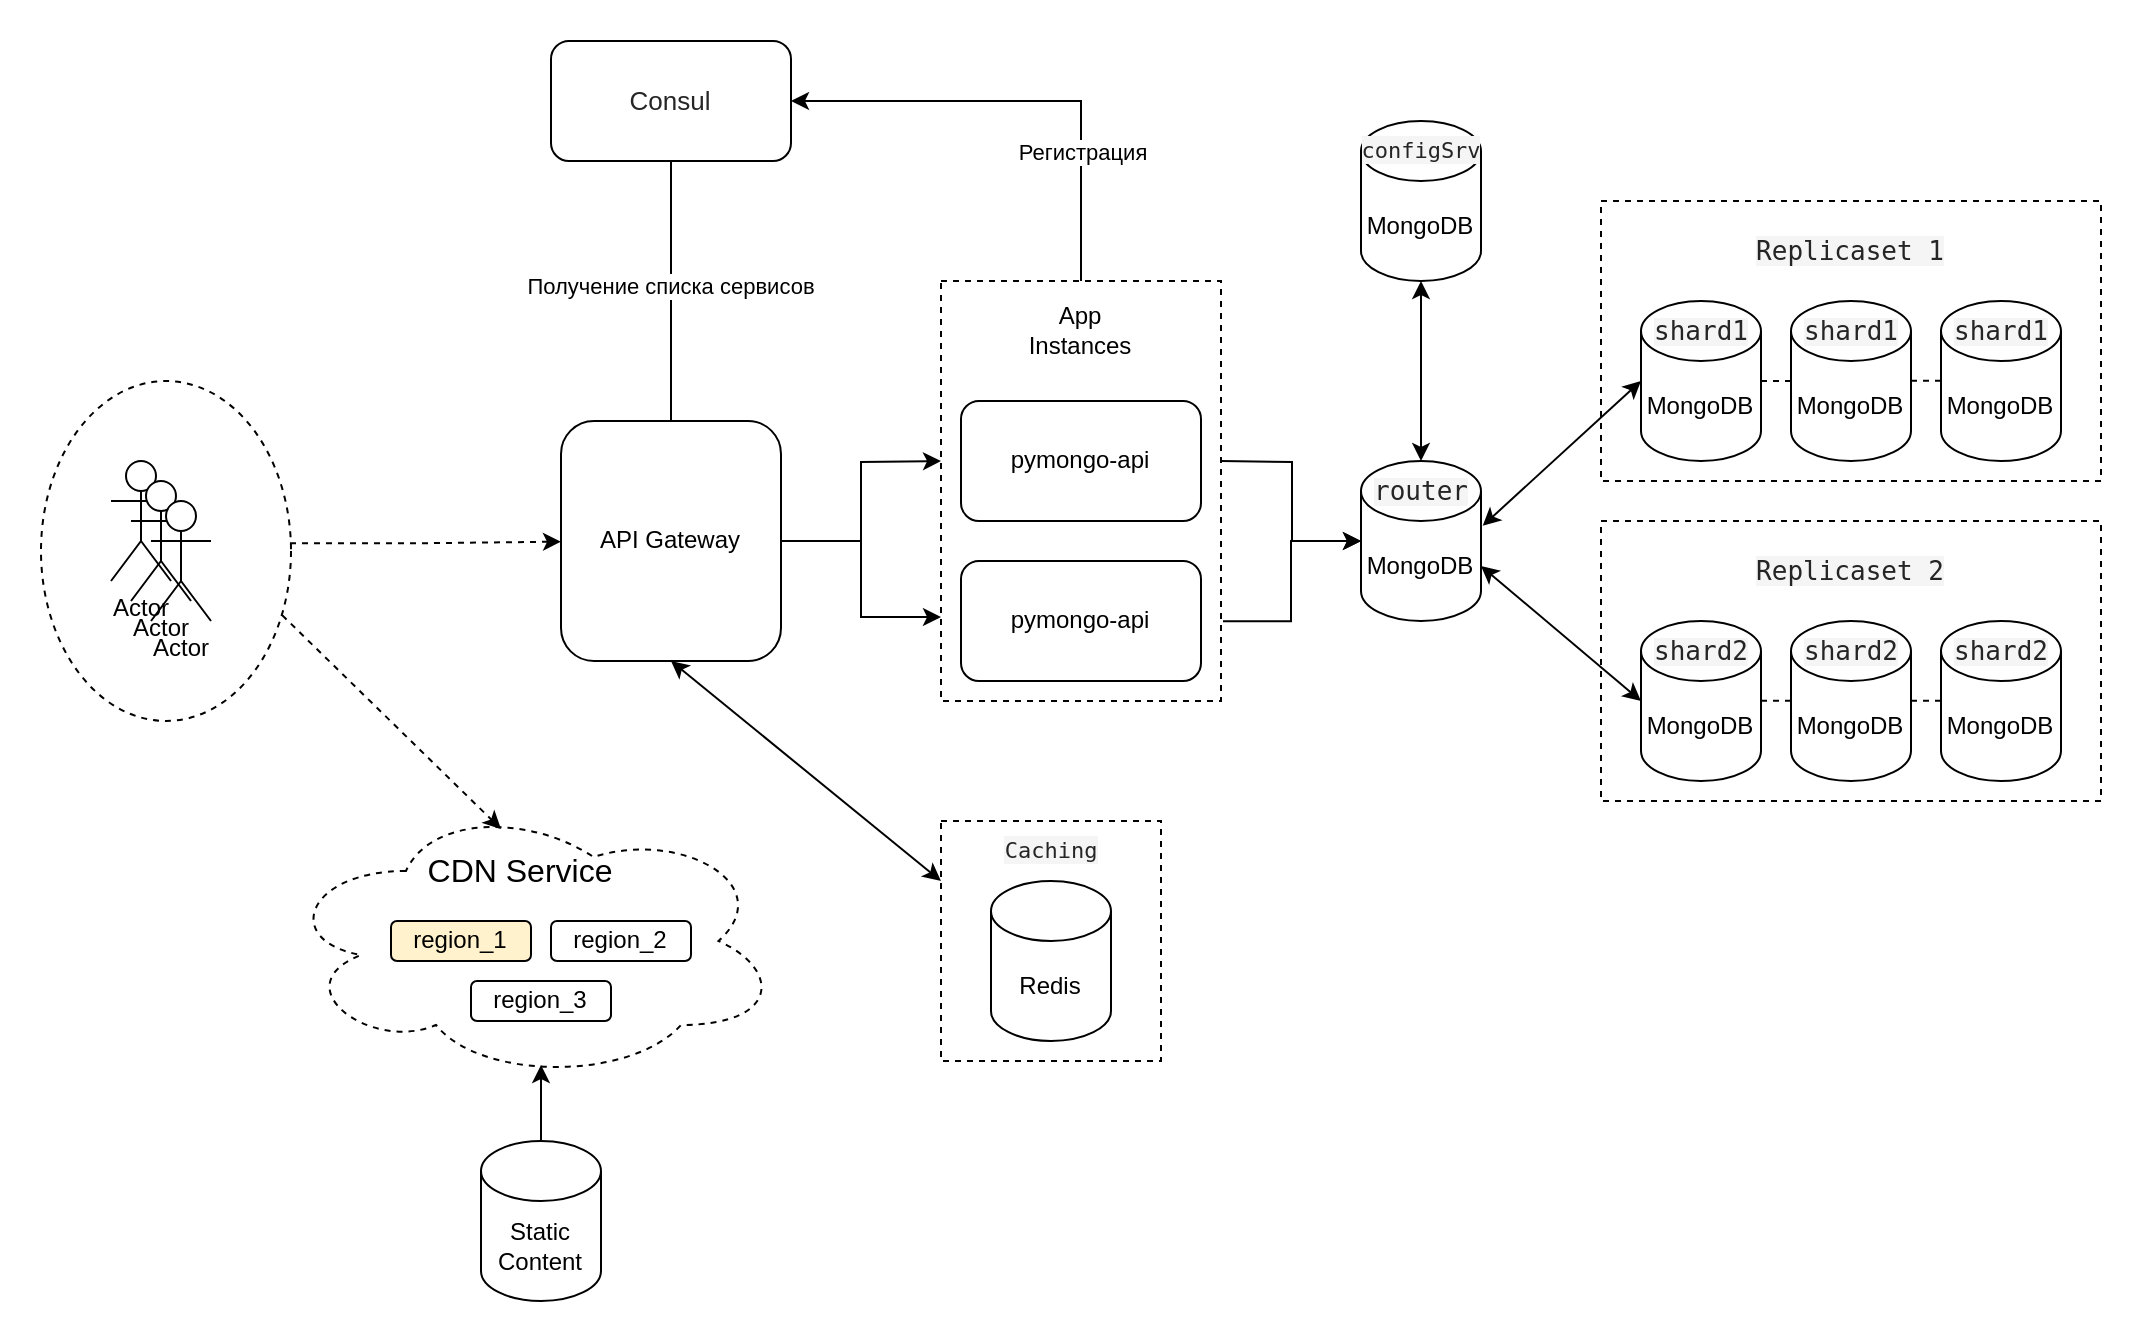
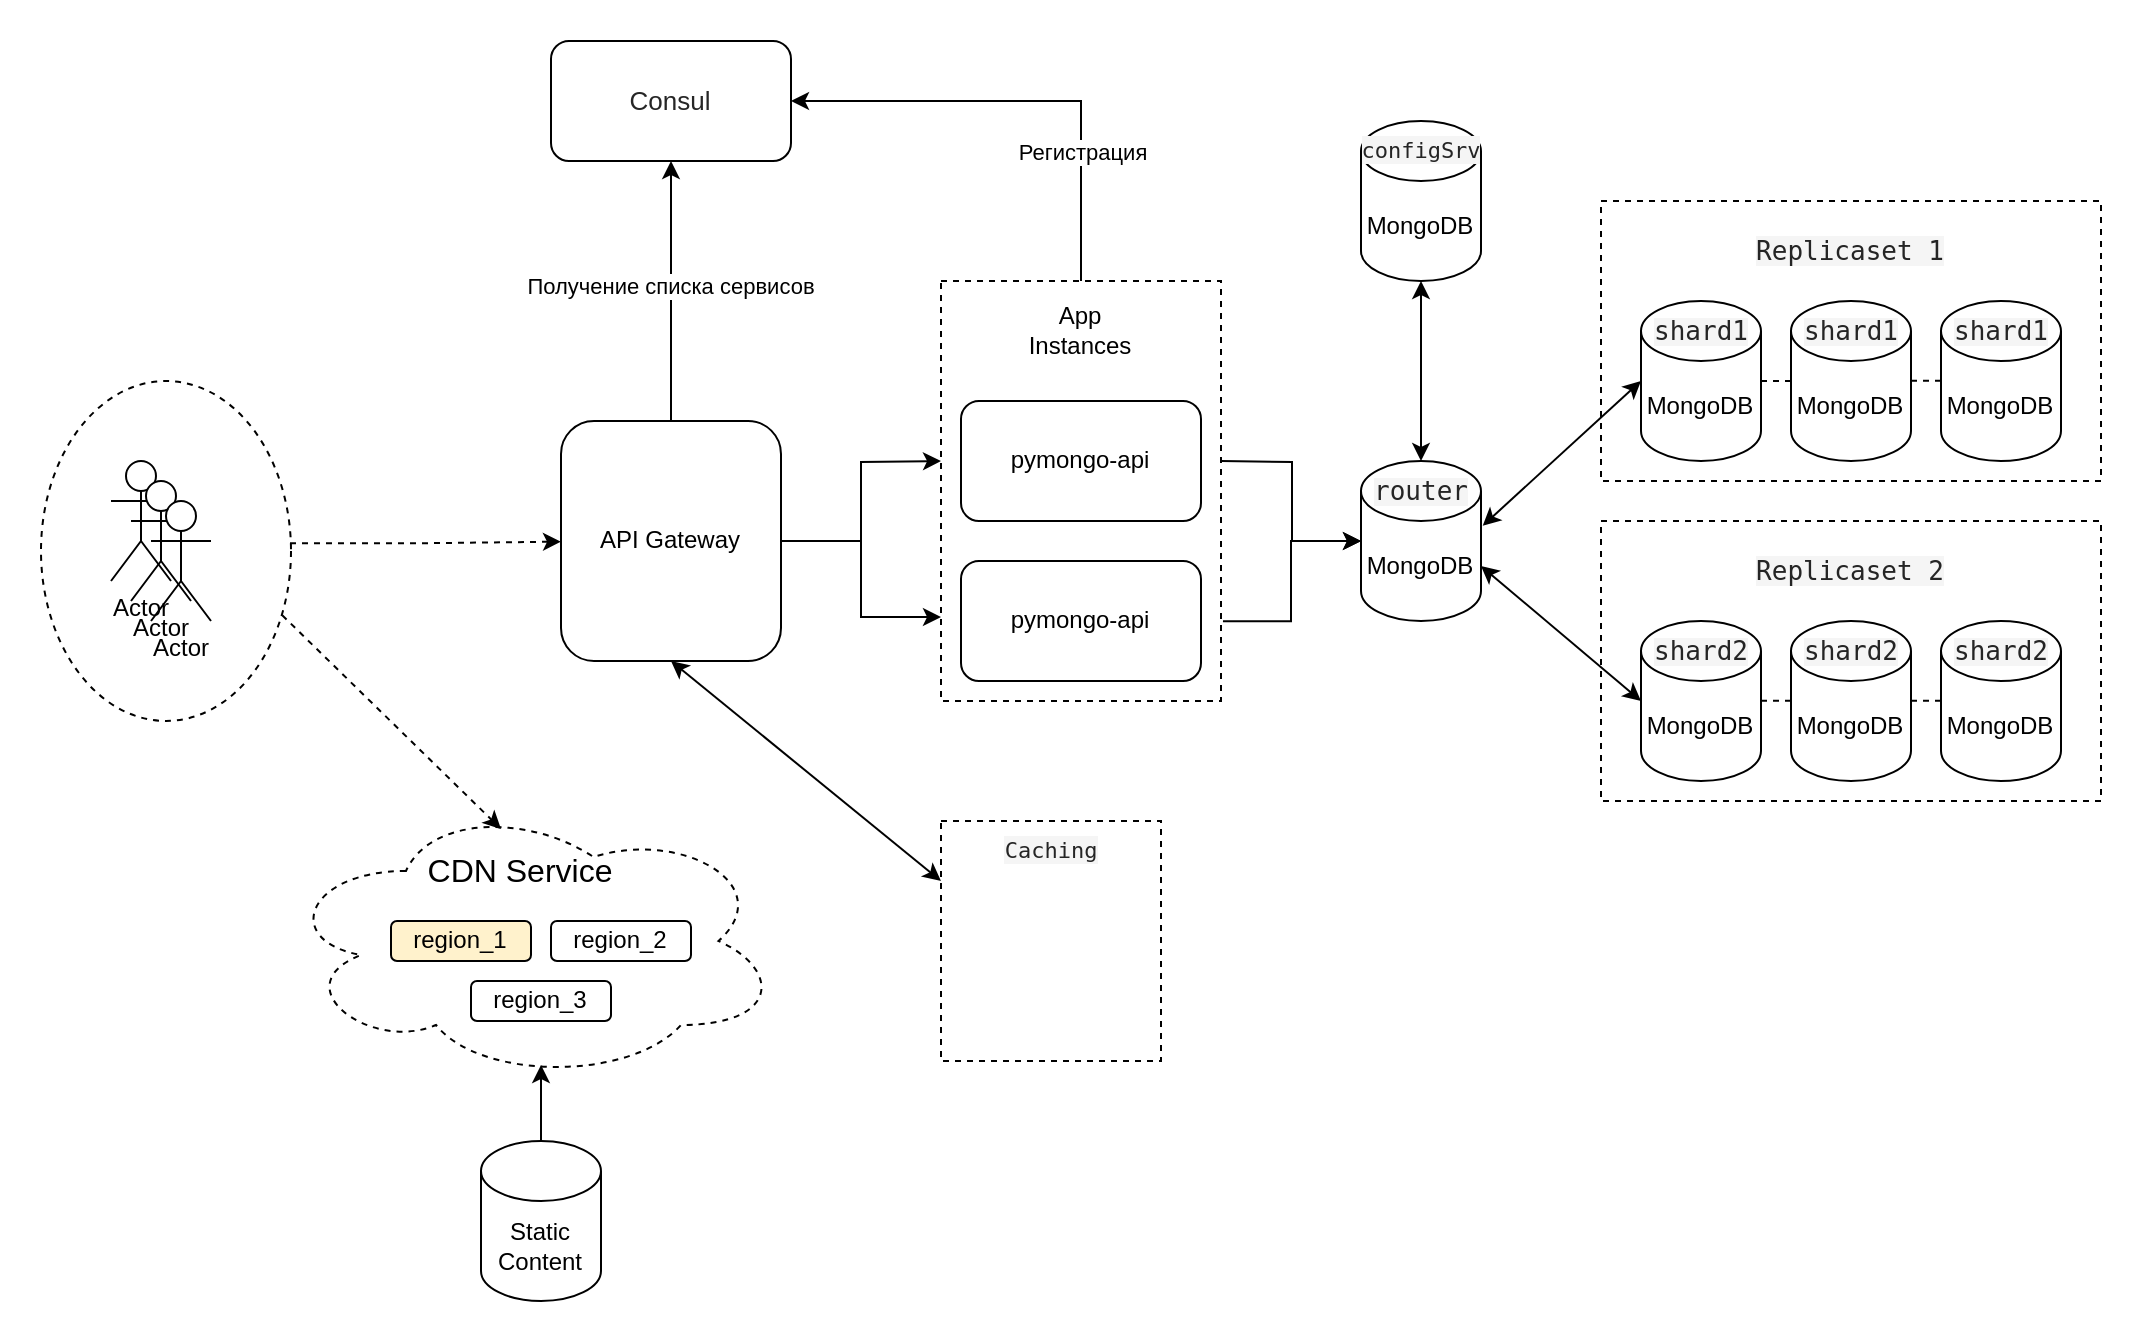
(671, 170) -> (671, 176)
(1051, 961) -> none
